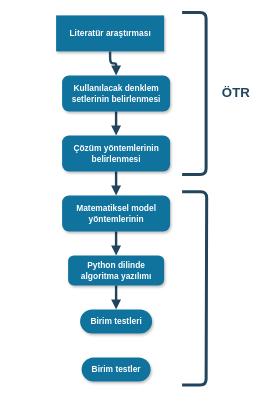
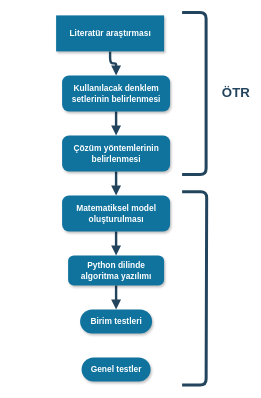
(116, 213) -> (116, 213)
(116, 369) -> (116, 369)
